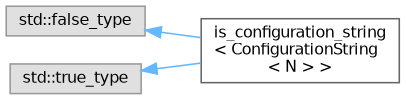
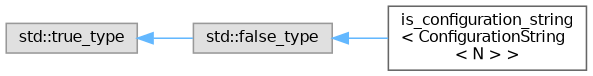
(179, 66) -> (173, 38)
